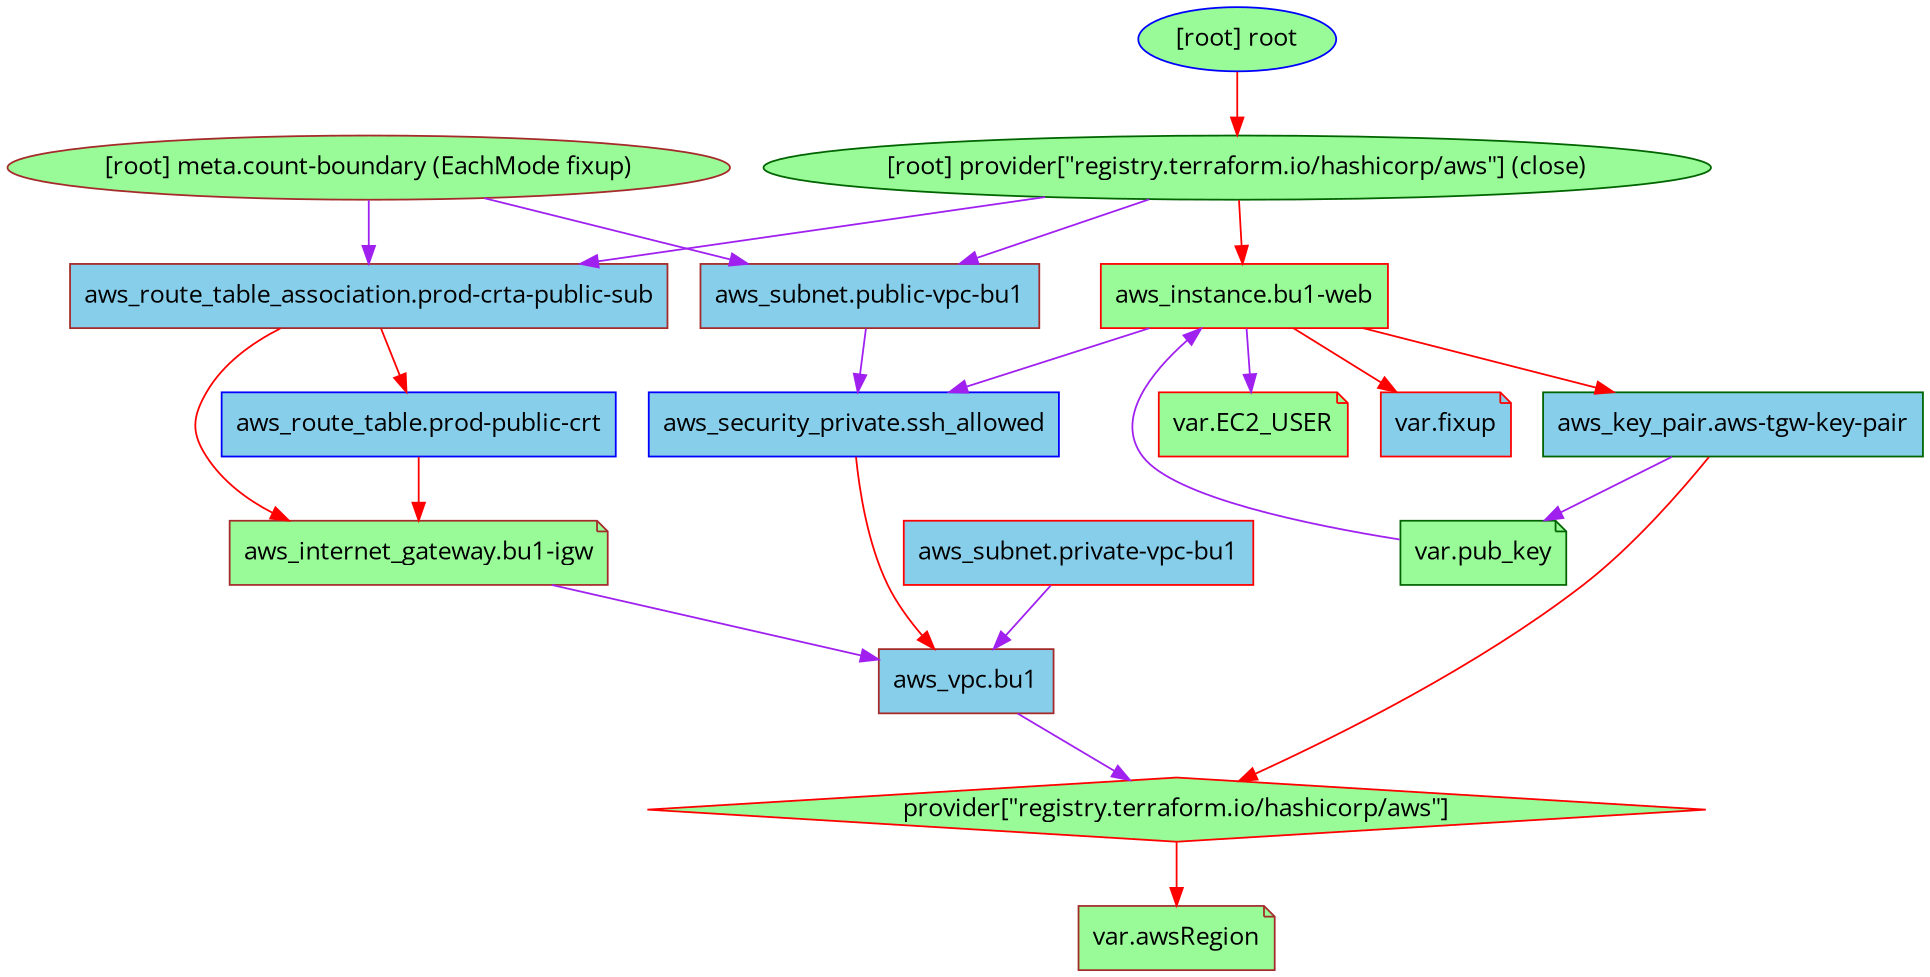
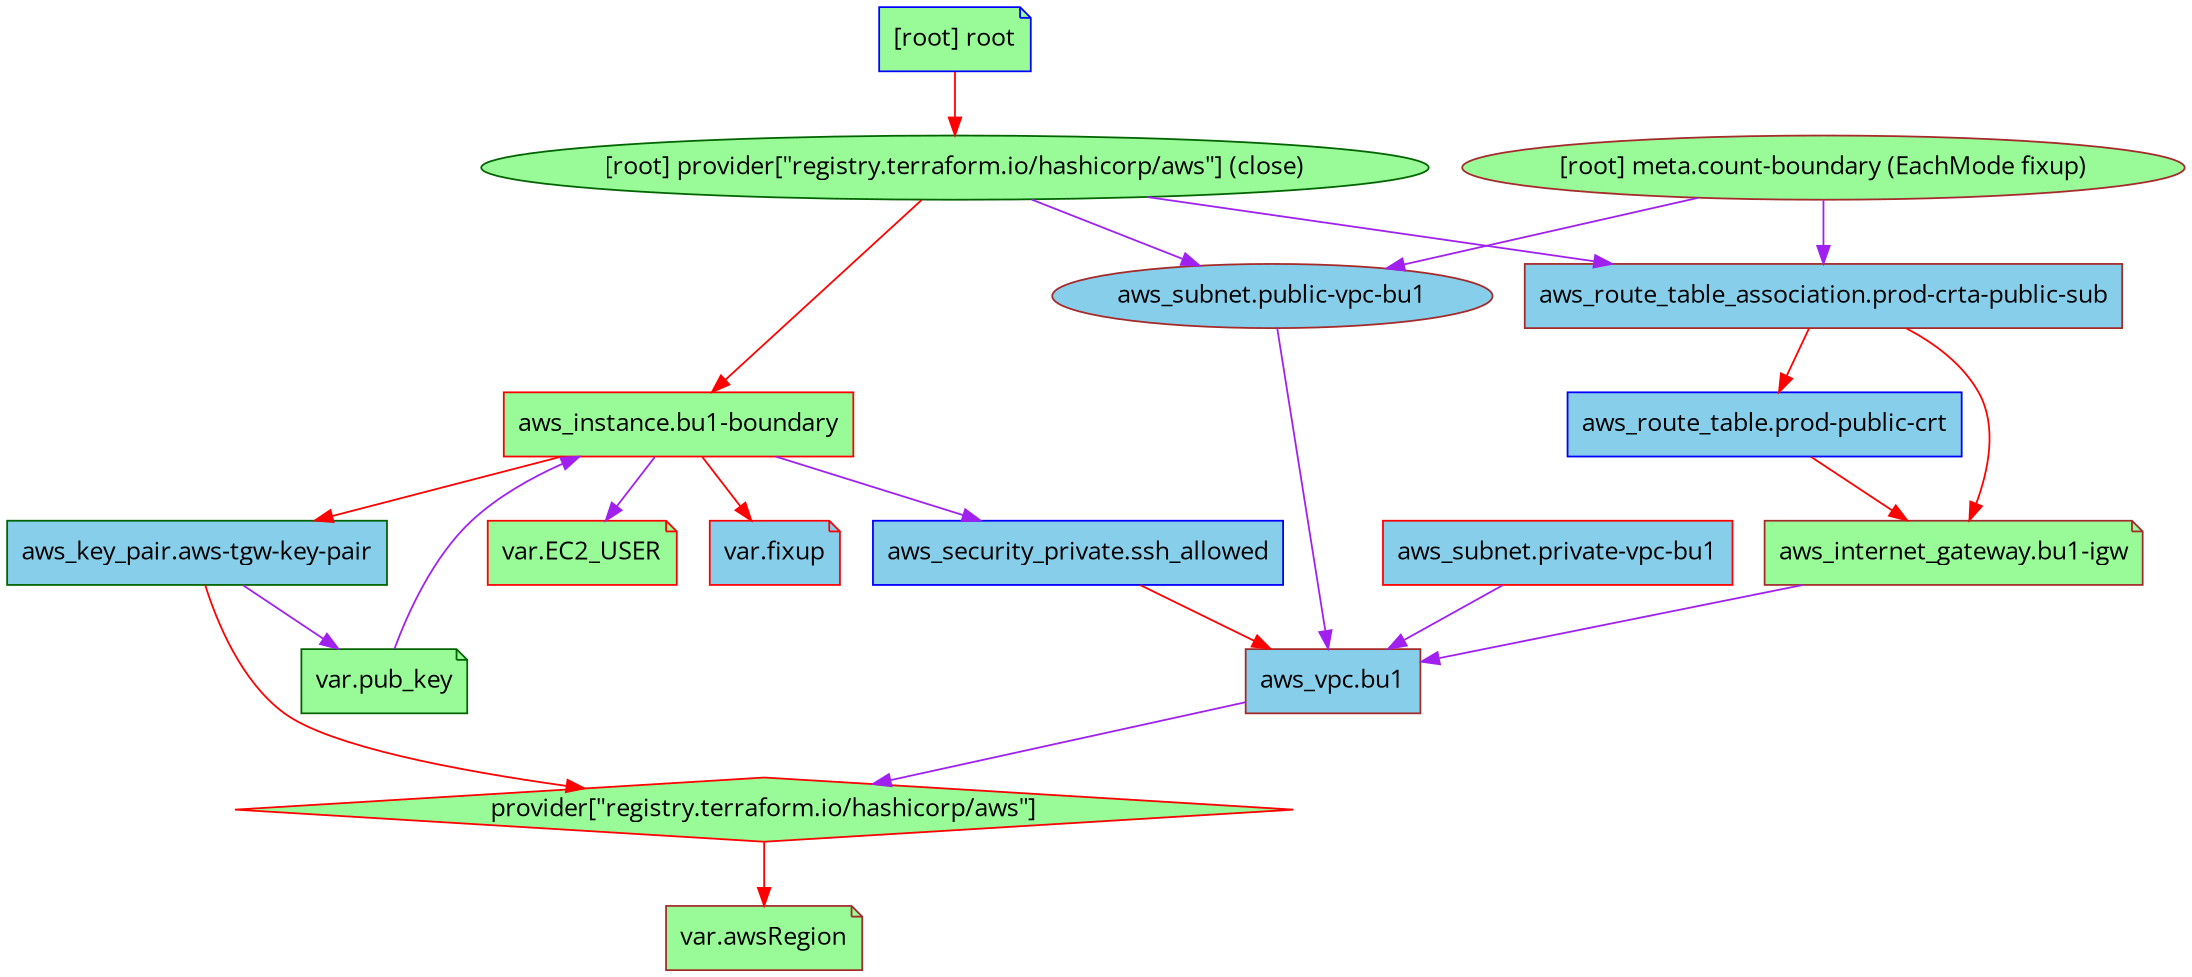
(1237, 39) -> (955, 39)
(870, 296) -> (1272, 296)
(1244, 296) -> (679, 424)
(863, 351) -> (1301, 480)
